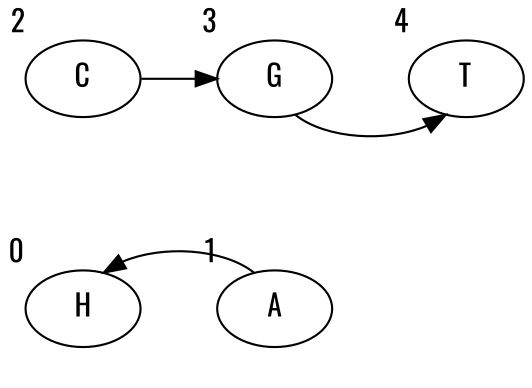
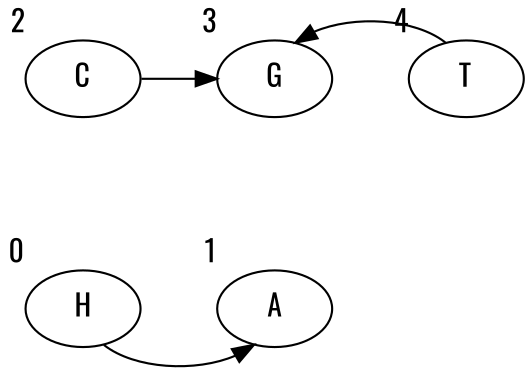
(360, 136) -> (381, 22)
(190, 252) -> (168, 366)
